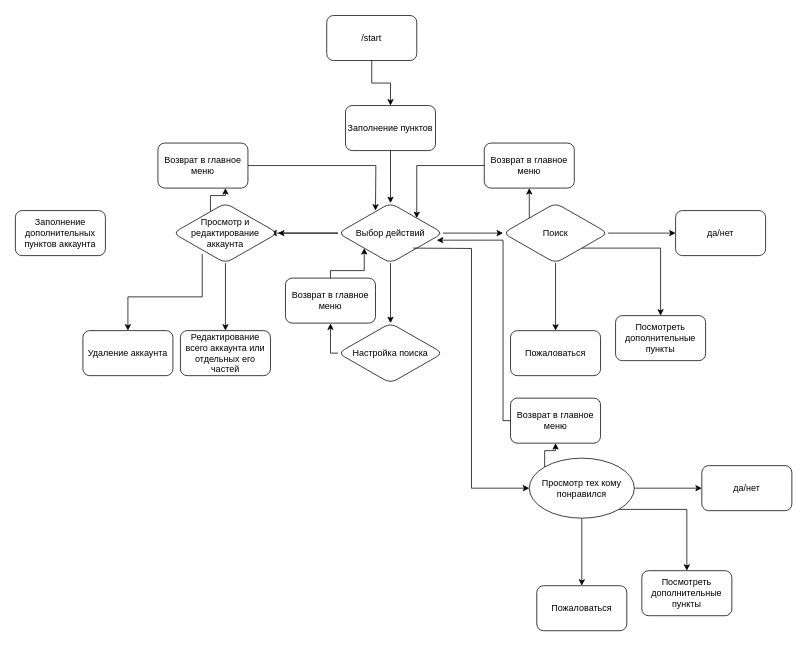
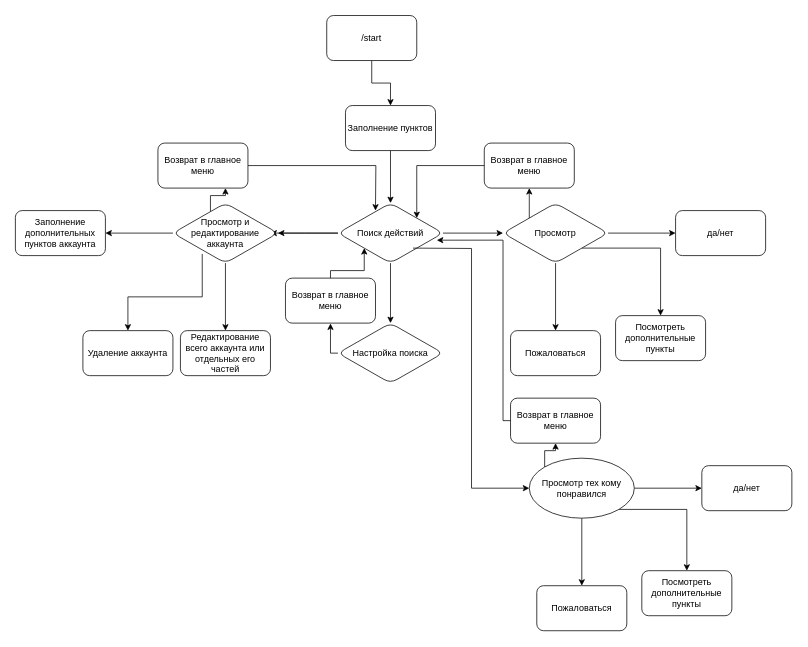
none -> (112, 233)
(390, 233) -> (390, 233)
(555, 233) -> (555, 233)
